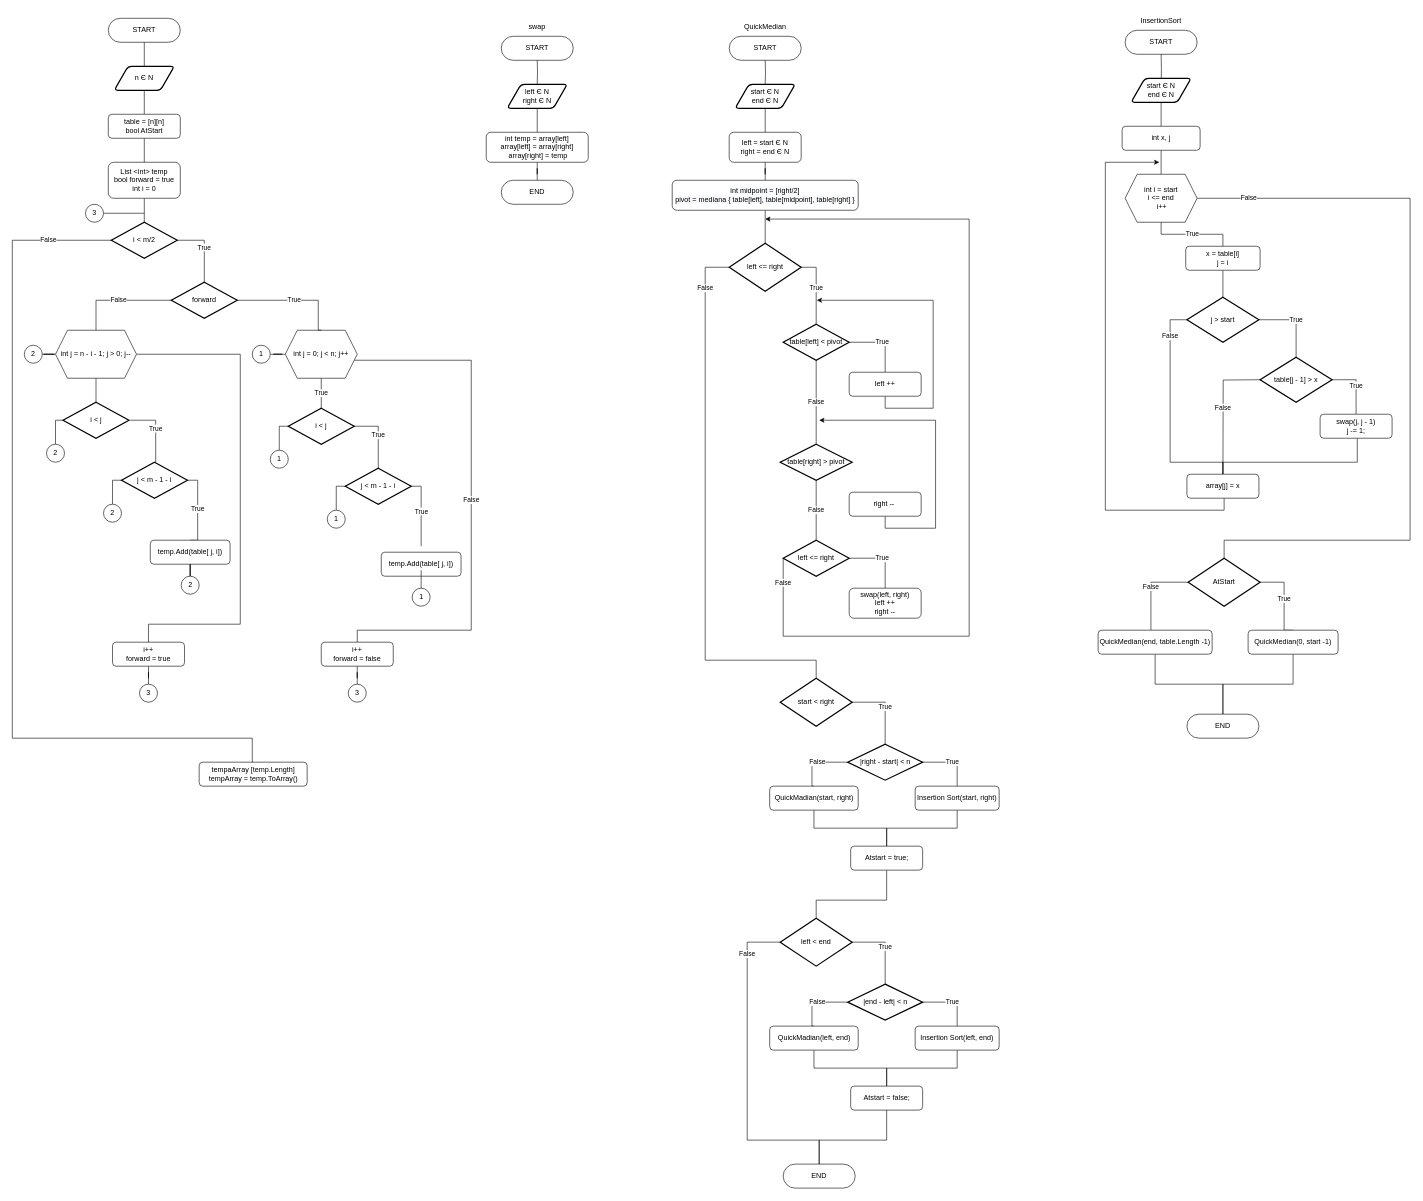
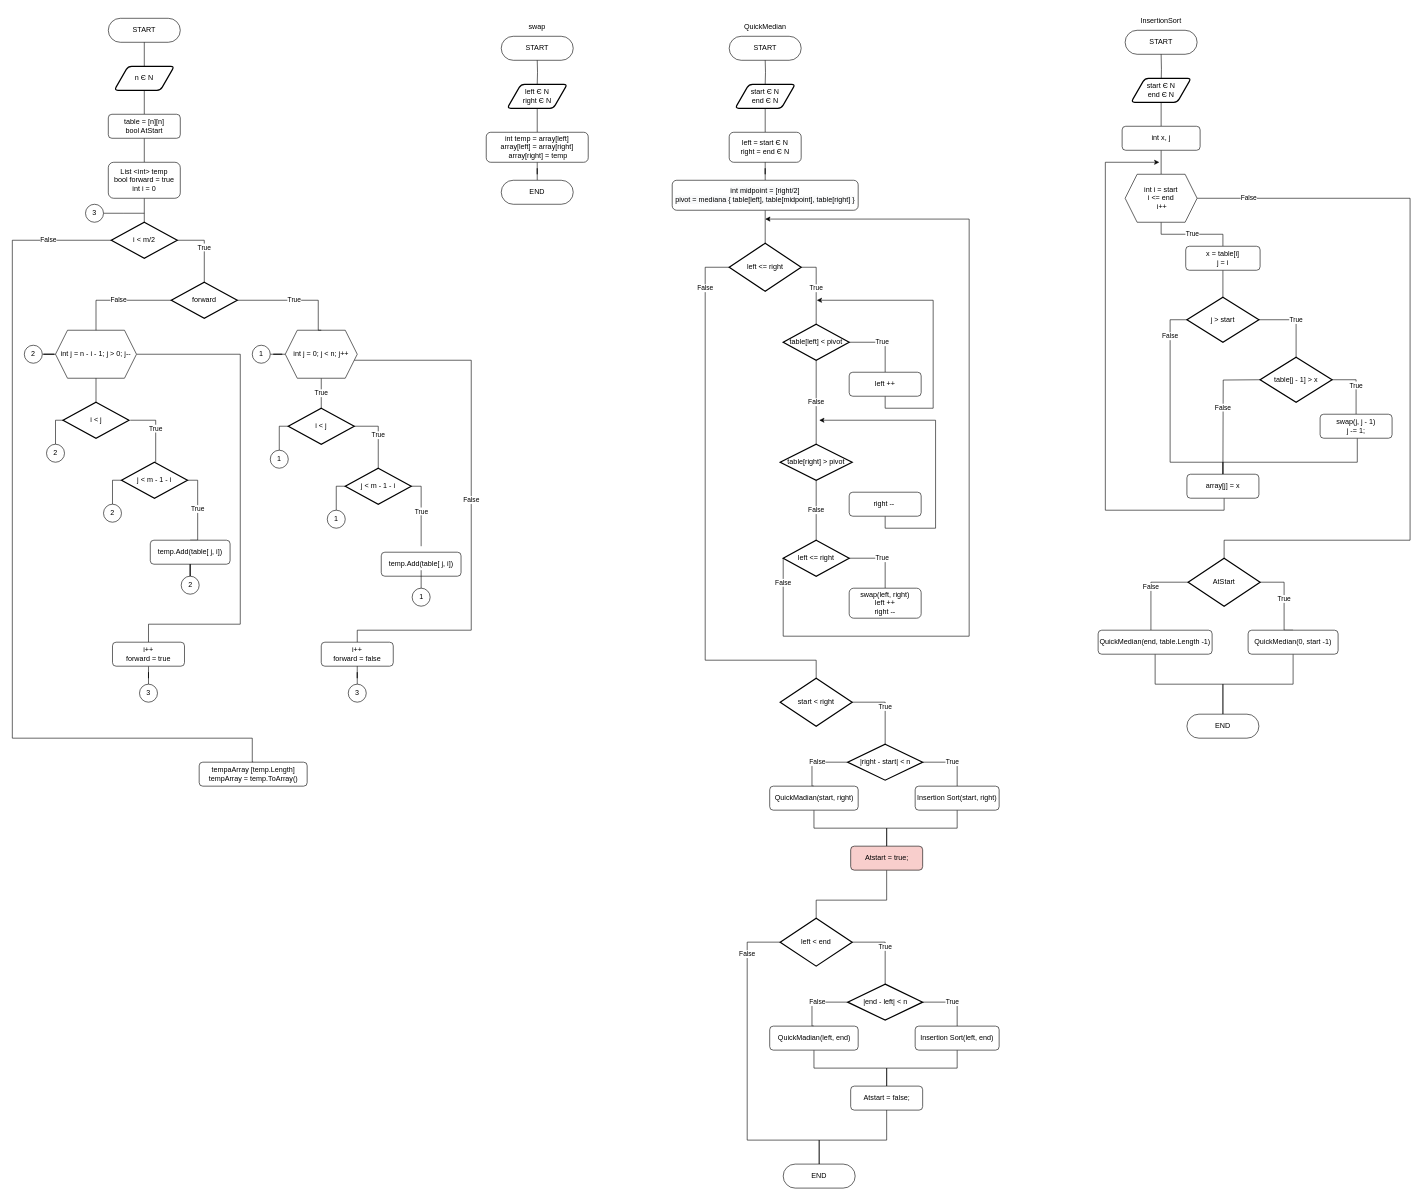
(887, 858) -> (887, 858)
